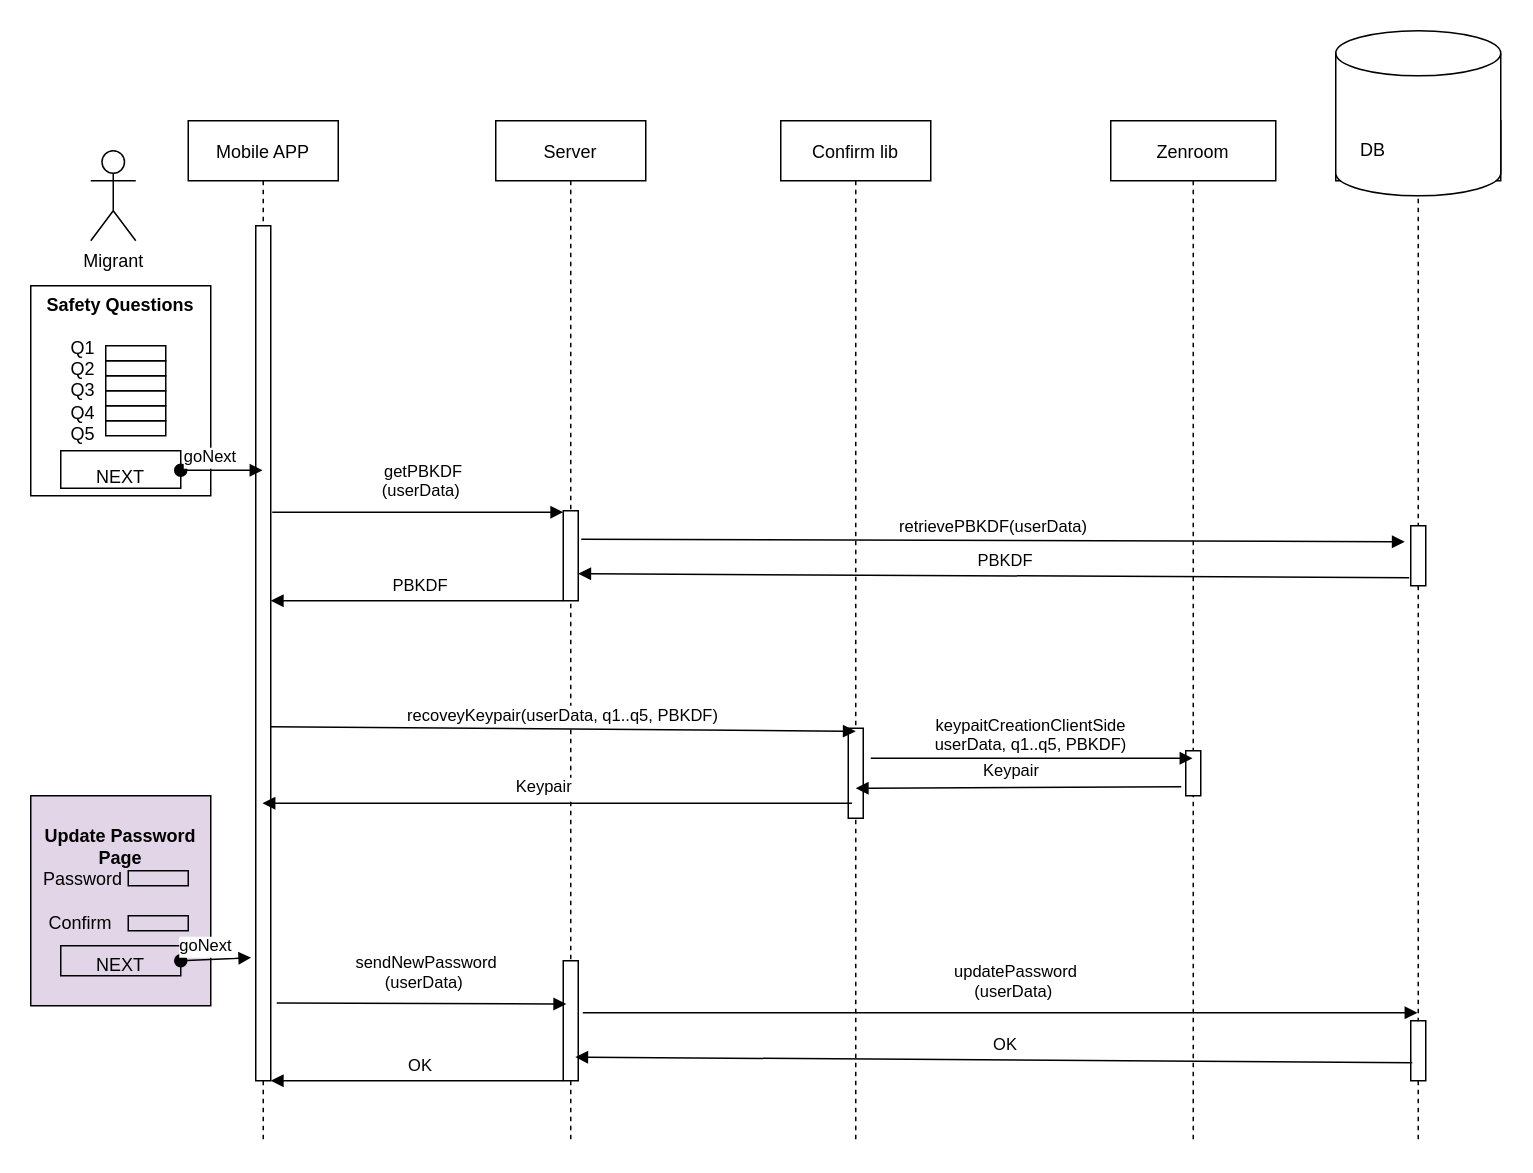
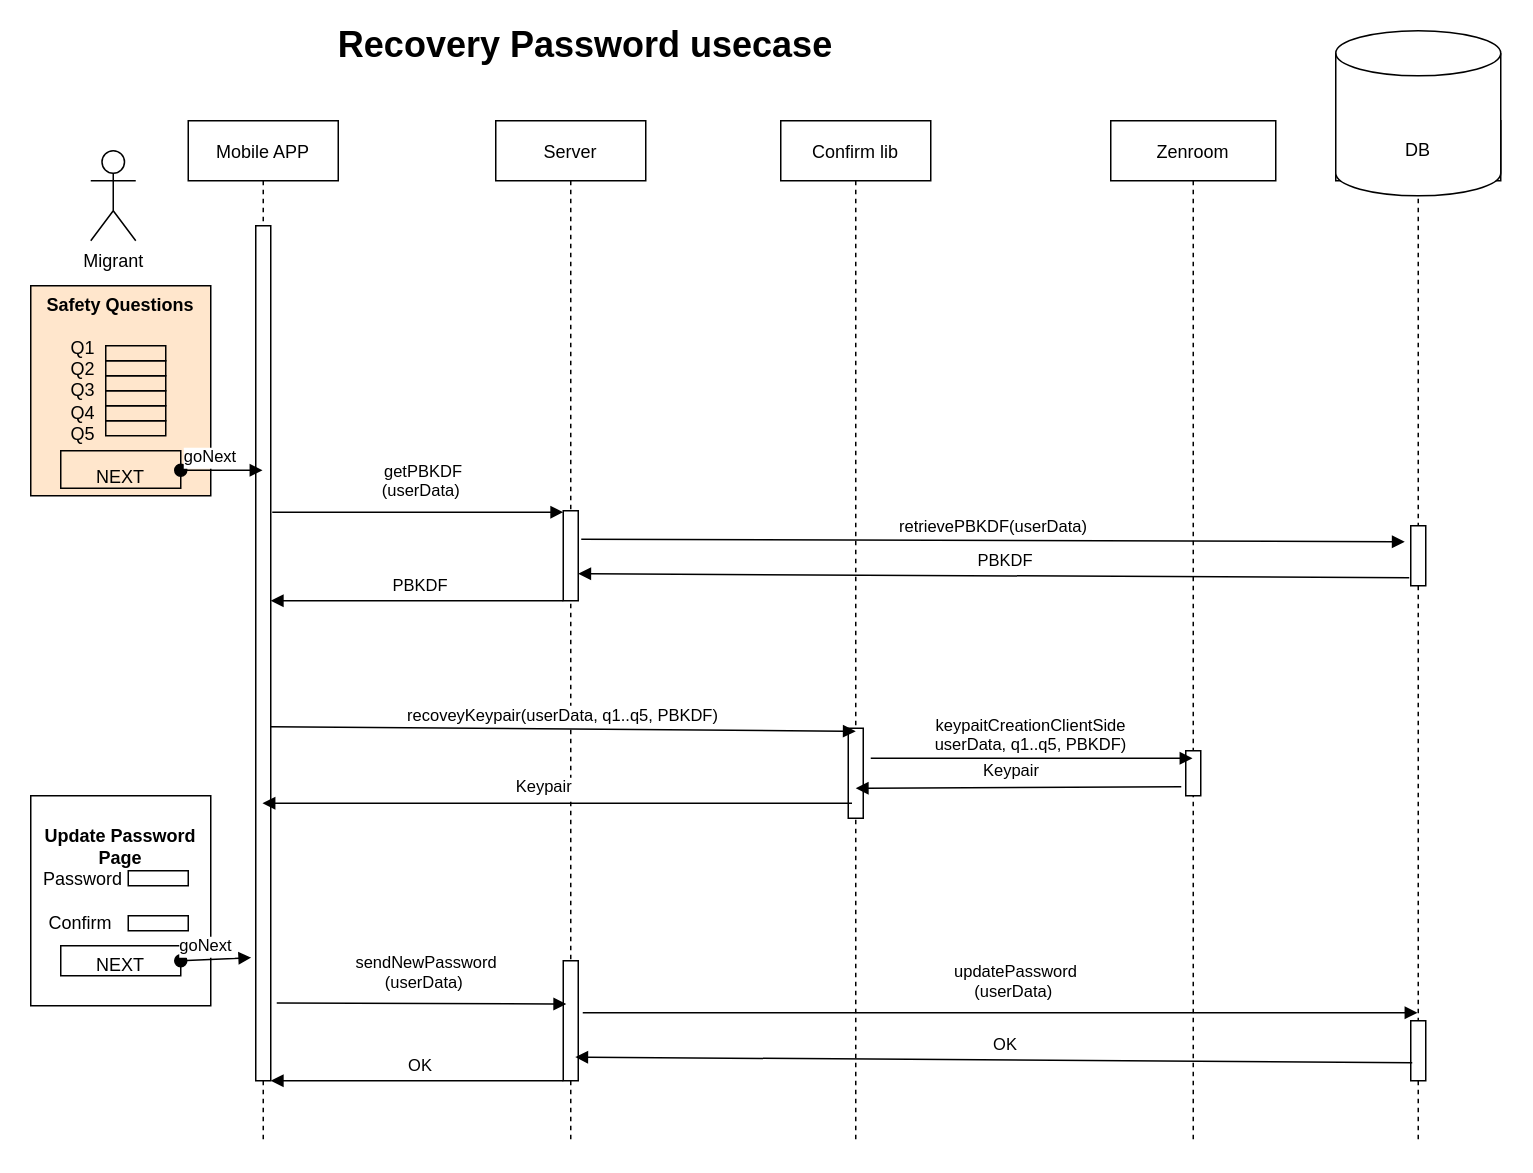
none -> (586, 46)
(1373, 151) -> (1418, 151)
(121, 391) -> (121, 391)
(121, 901) -> (121, 901)
